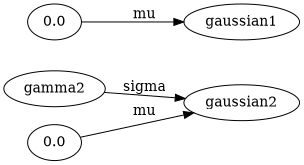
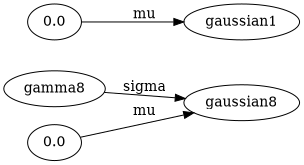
(55, 89) -> (55, 89)
(242, 103) -> (242, 103)
